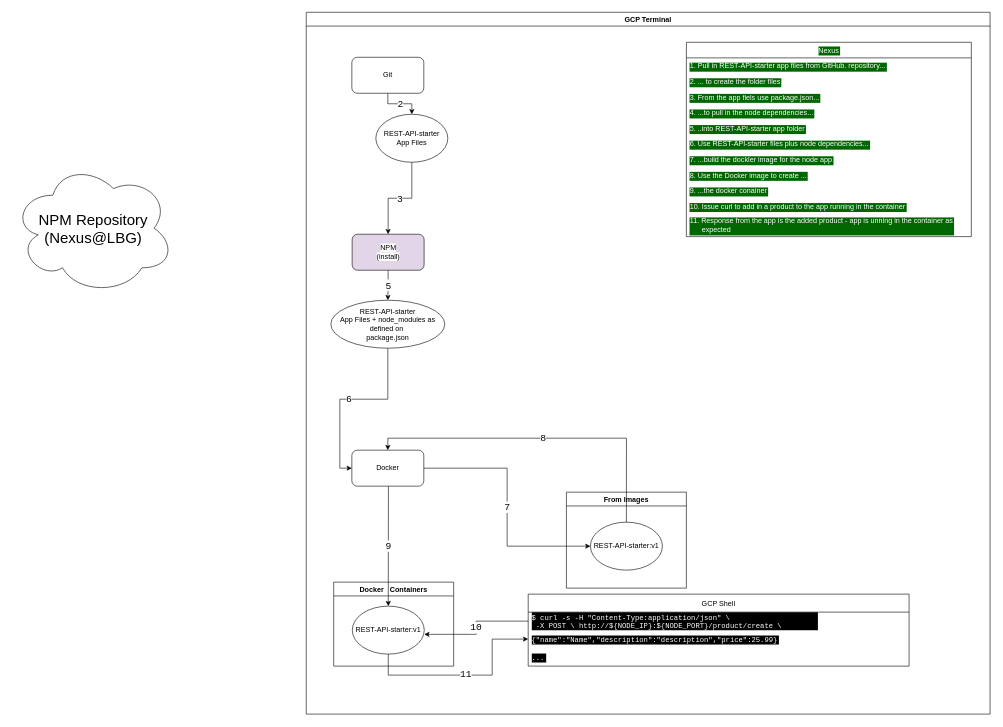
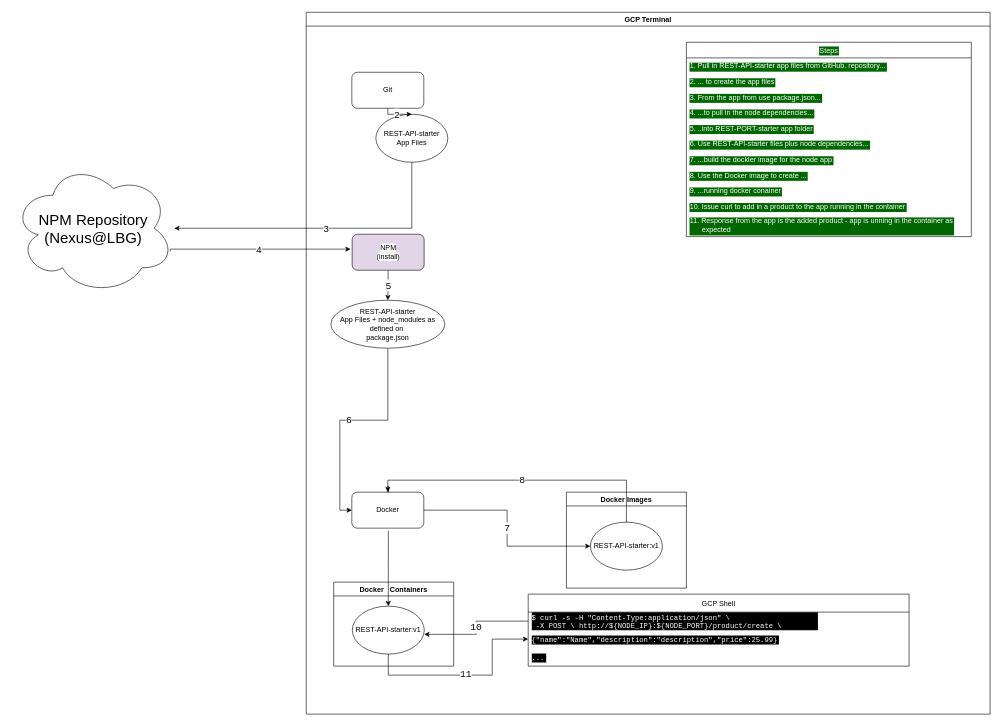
(829, 50) -> (829, 50)
(388, 75) -> (388, 90)
(744, 82) -> (739, 82)
(760, 97) -> (760, 97)
(756, 128) -> (758, 128)
(733, 191) -> (740, 191)
(396, 198) -> (388, 228)
none -> (258, 249)
(388, 468) -> (388, 510)
(626, 500) -> (626, 500)
